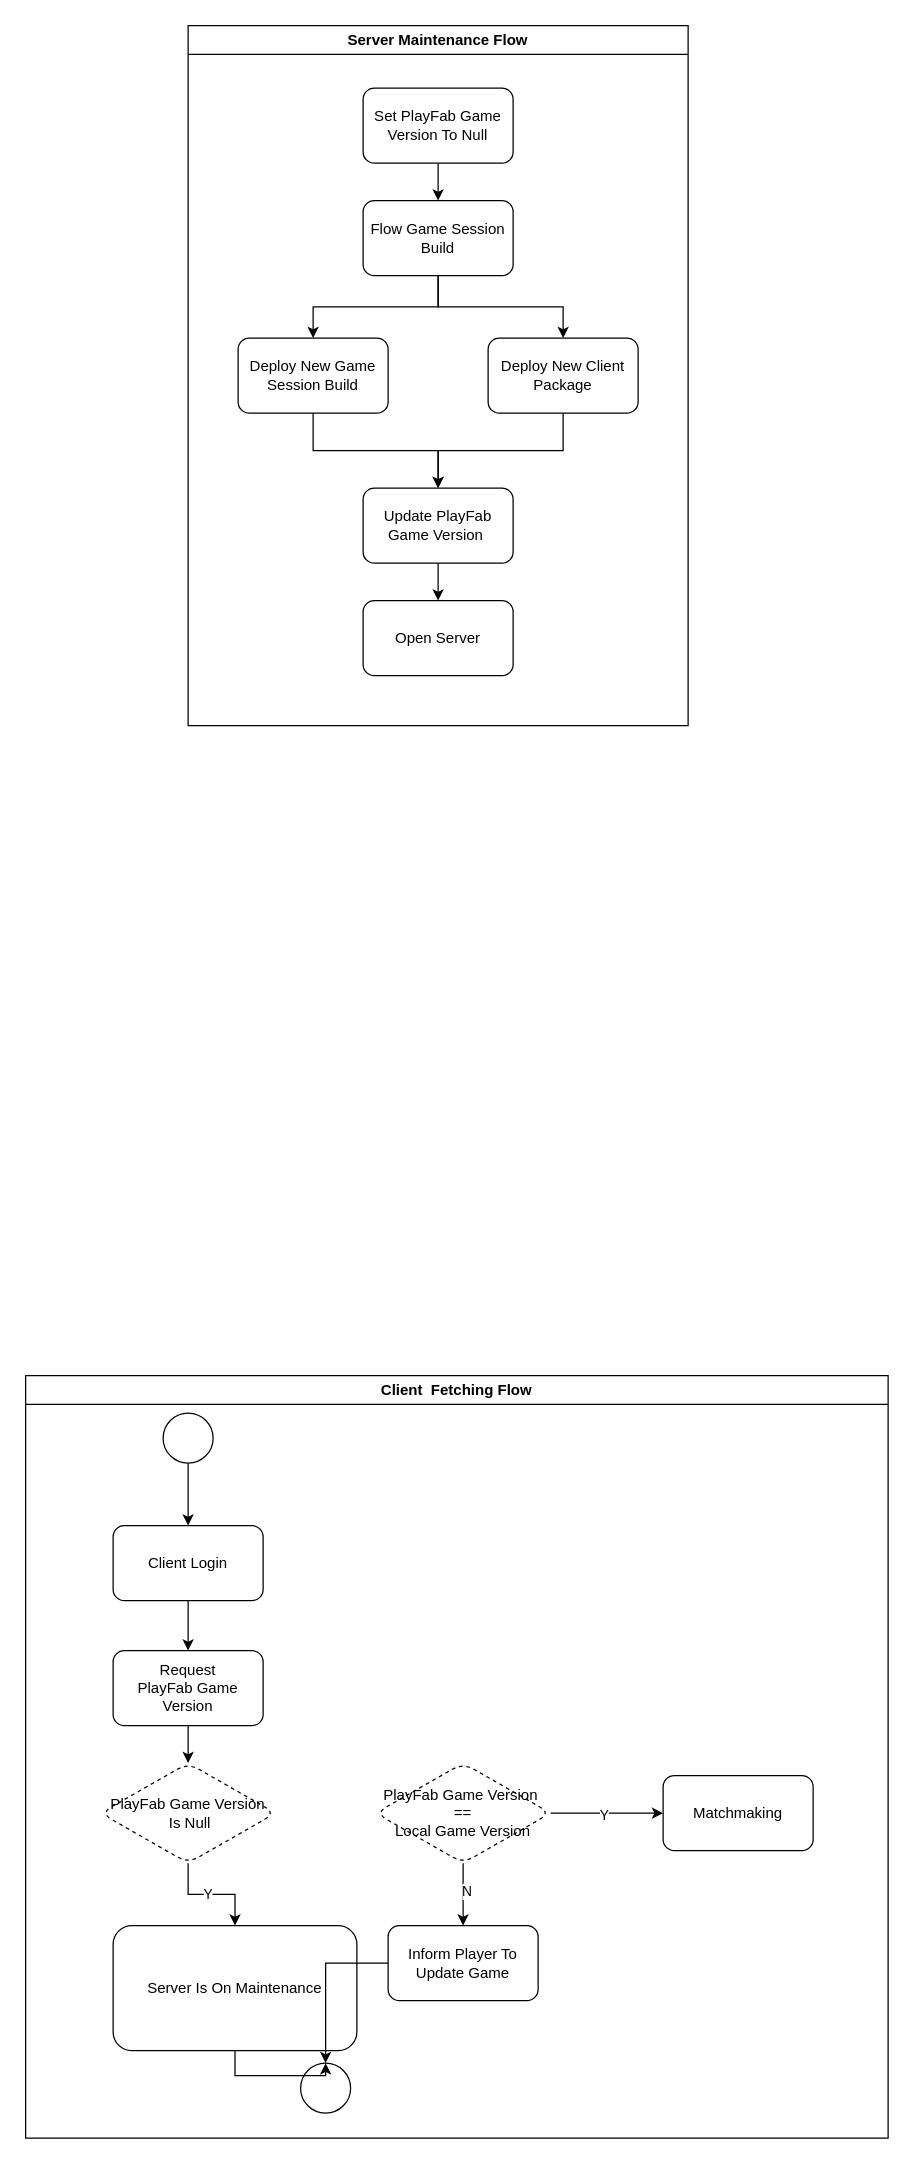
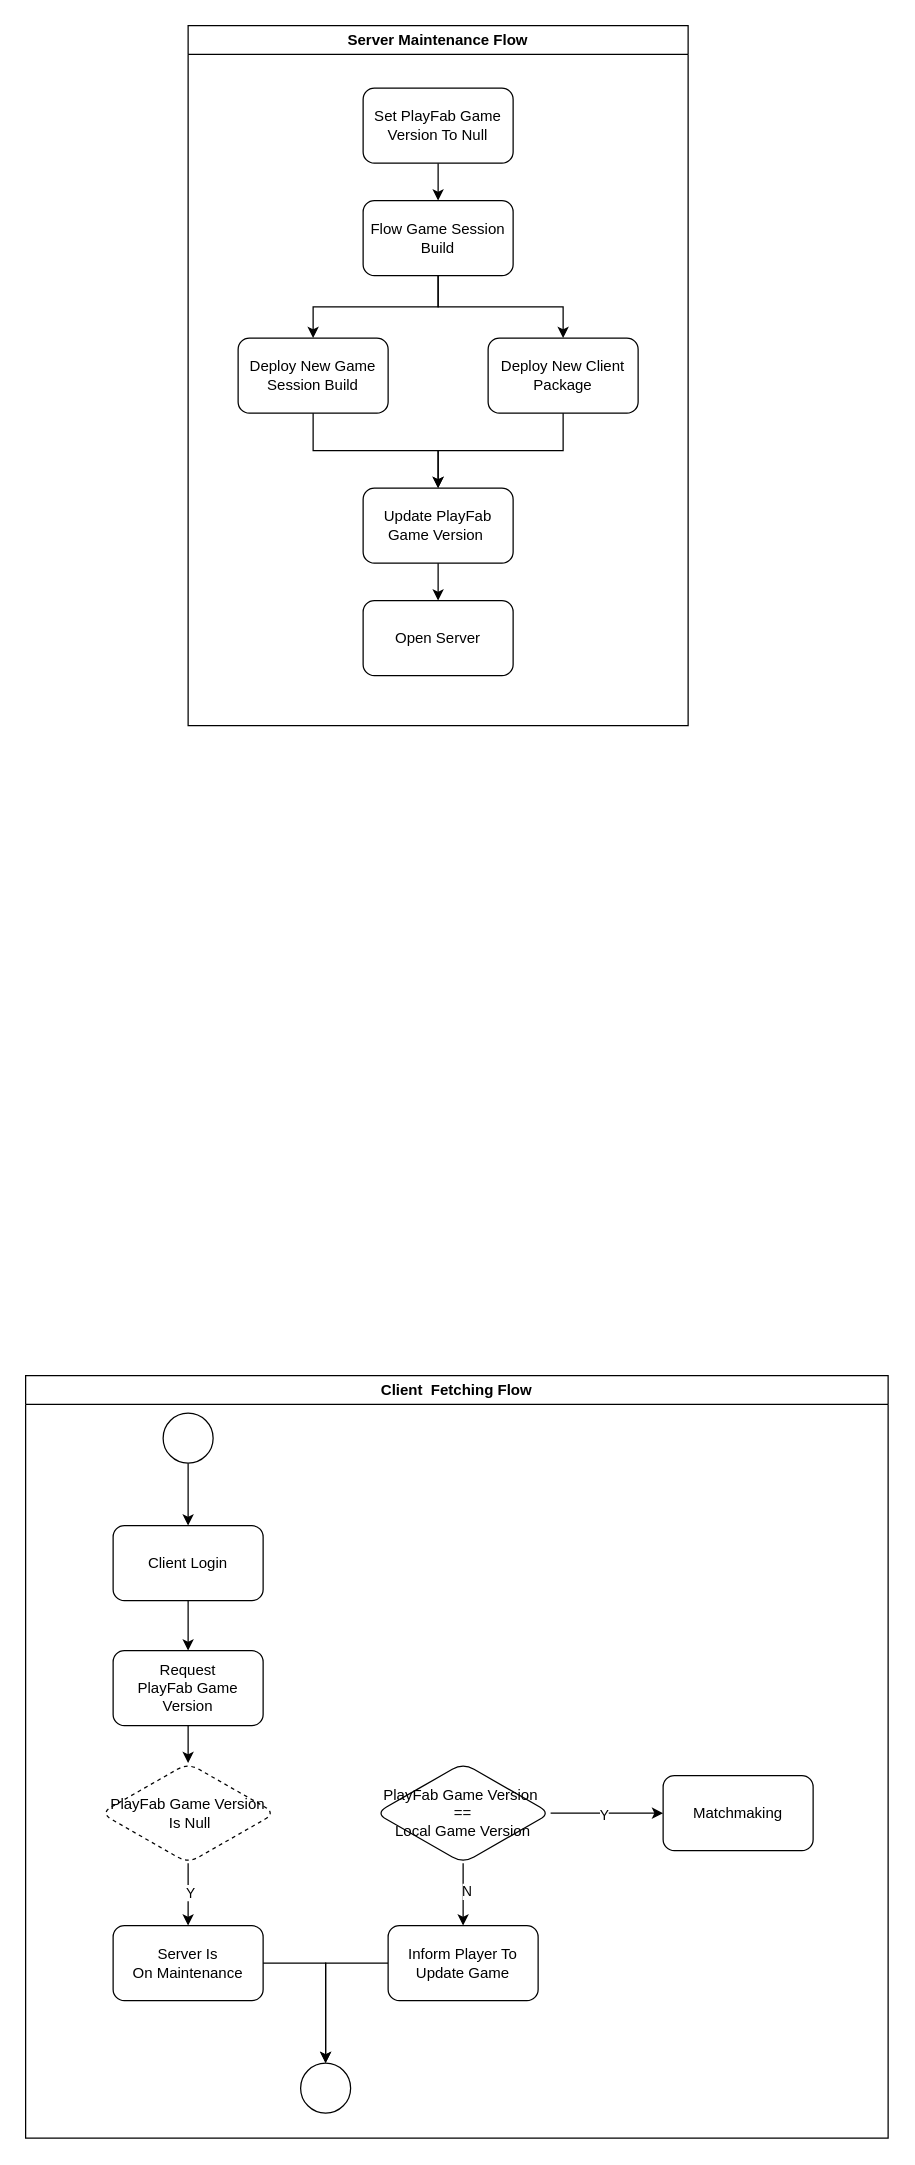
(463, 1813) -> (463, 1813)
(235, 1988) -> (188, 1963)
